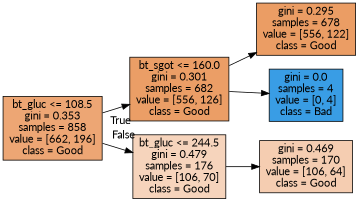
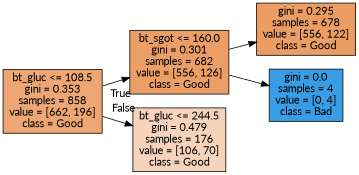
(306, 167) -> none
